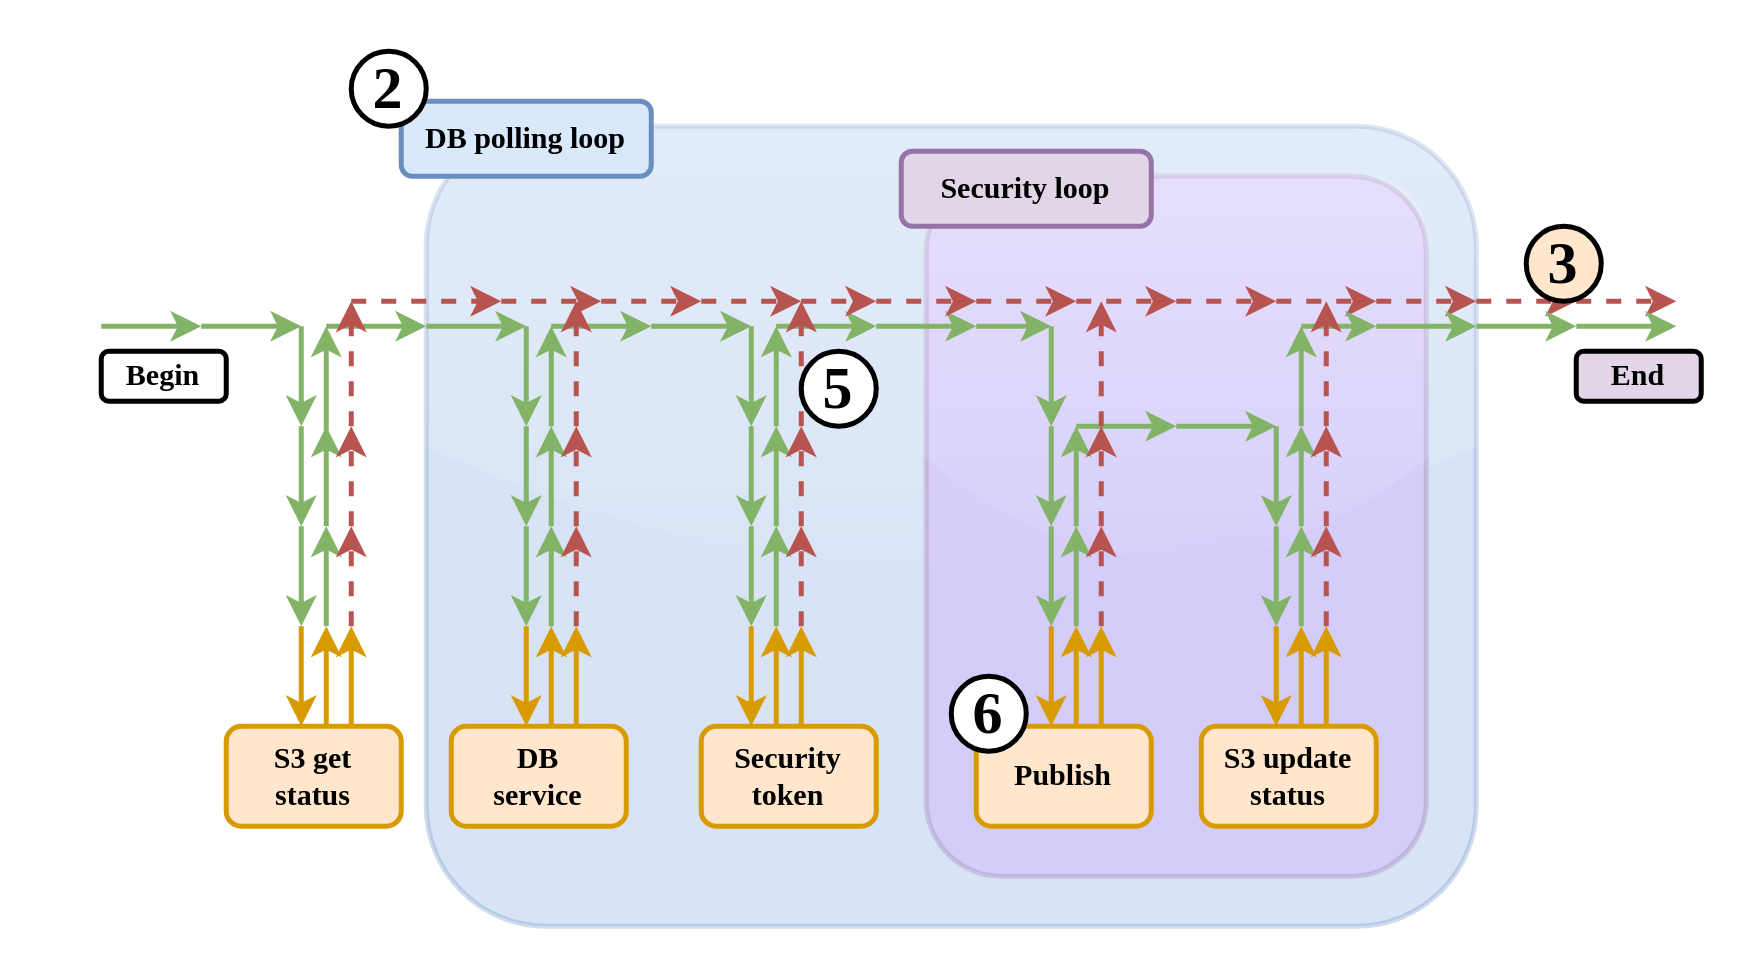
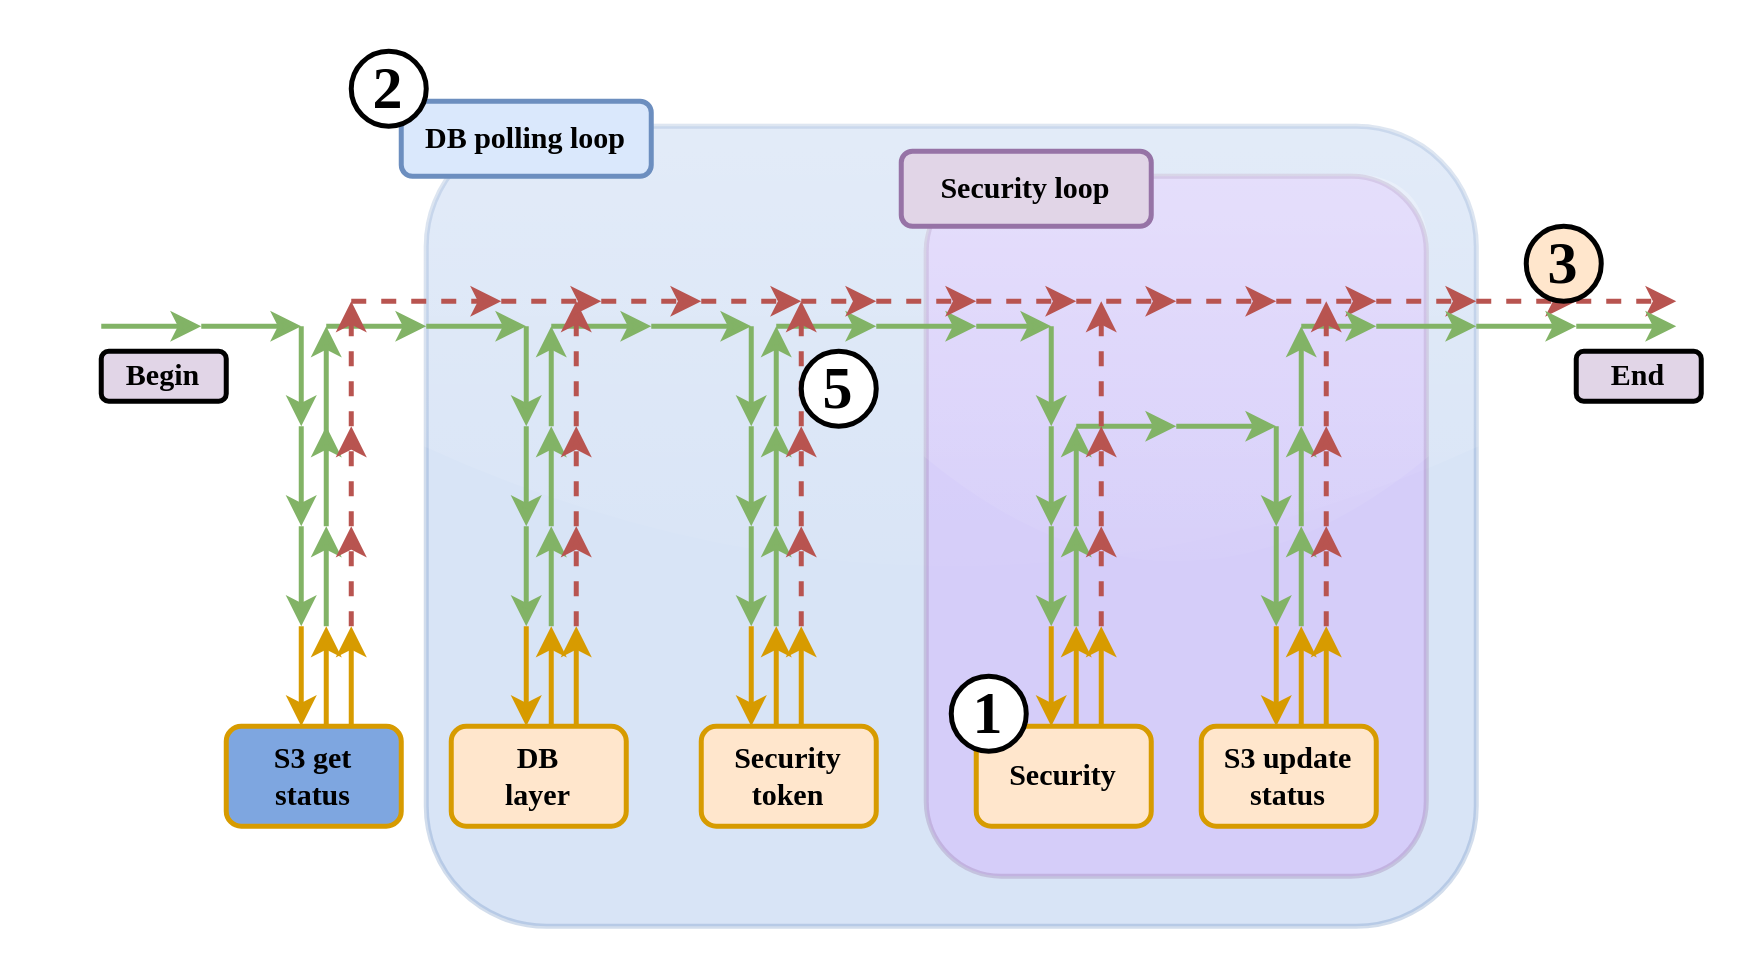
(164, 376) -> (164, 376)
(989, 714) -> (989, 714)
(314, 776) -> (314, 776)
(539, 776) -> (539, 776)
(1064, 776) -> (1064, 776)
